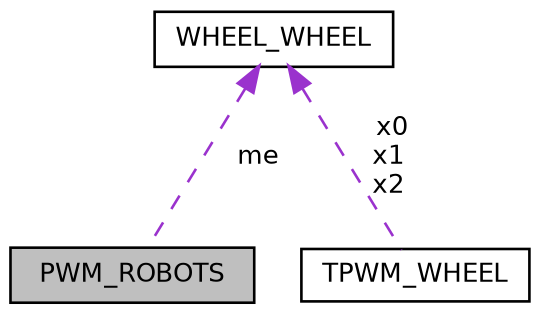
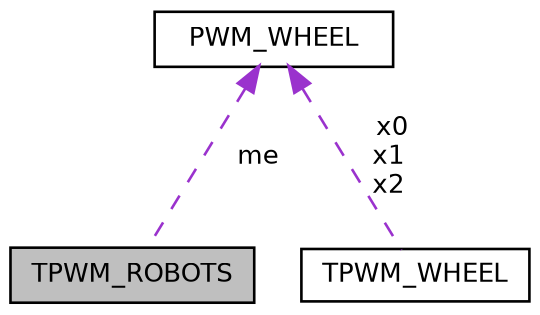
(274, 39) -> (274, 39)
(132, 275) -> (132, 275)
